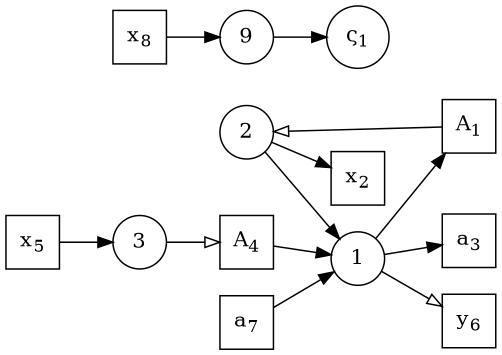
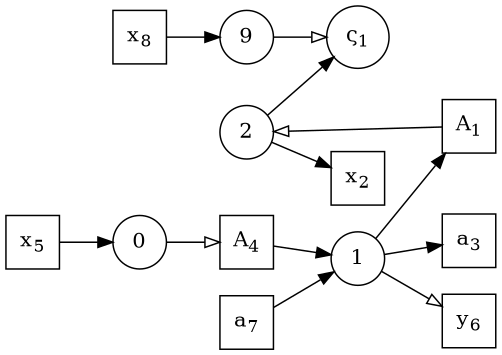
(293, 37) -> (293, 37)
(297, 190) -> (295, 91)
(140, 242) -> (140, 242)
